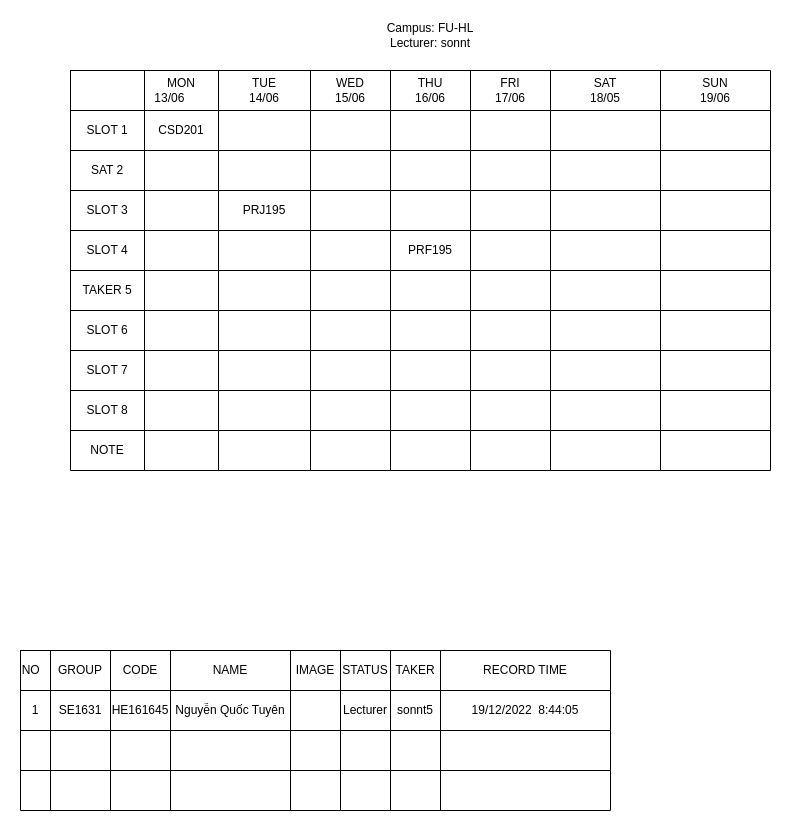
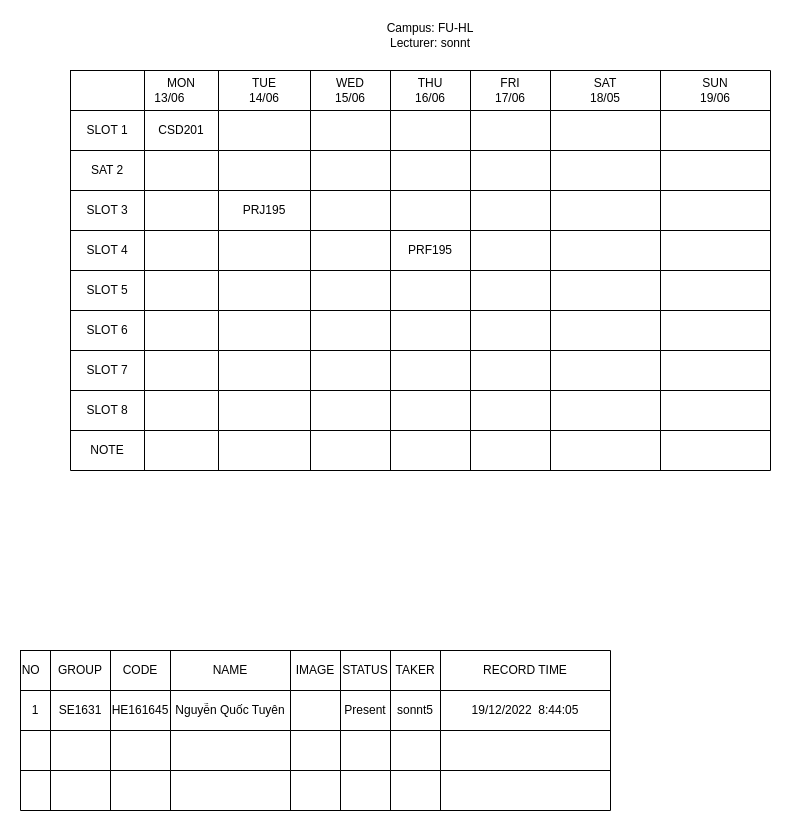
(108, 291) -> (108, 291)
(366, 711) -> (366, 711)
